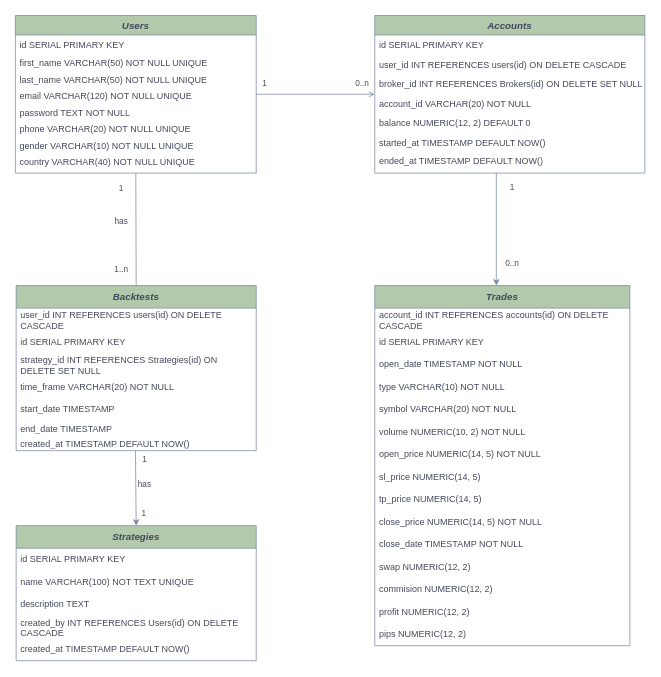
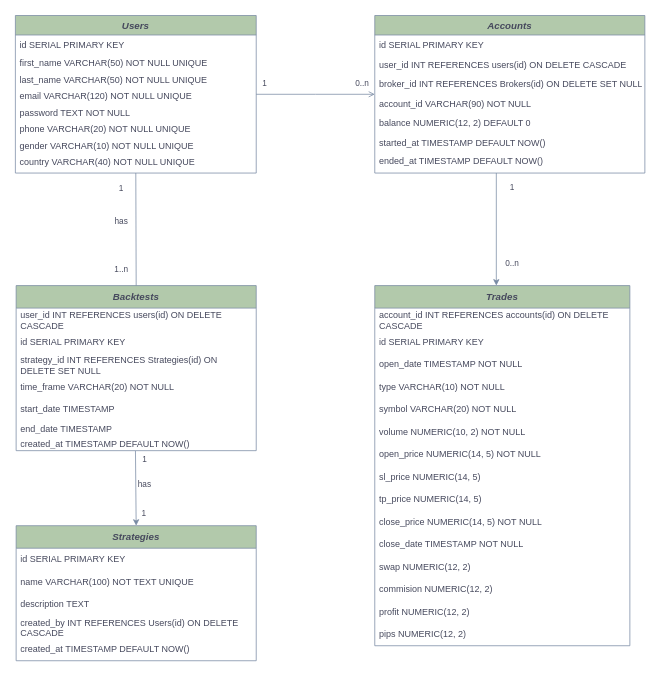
(452, 104) -> (452, 104)
